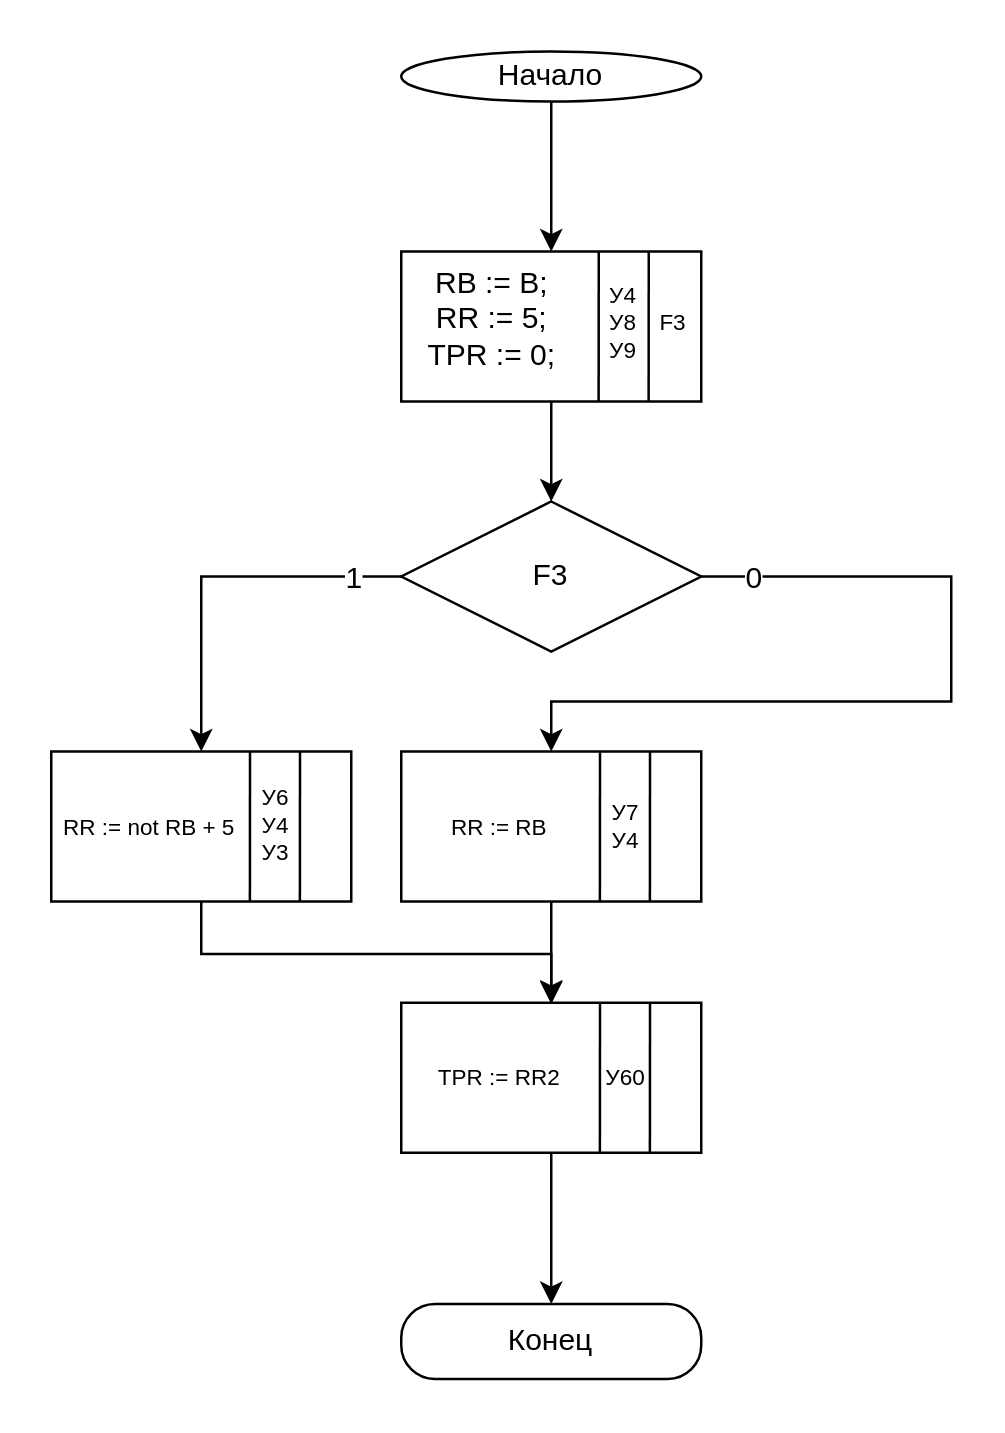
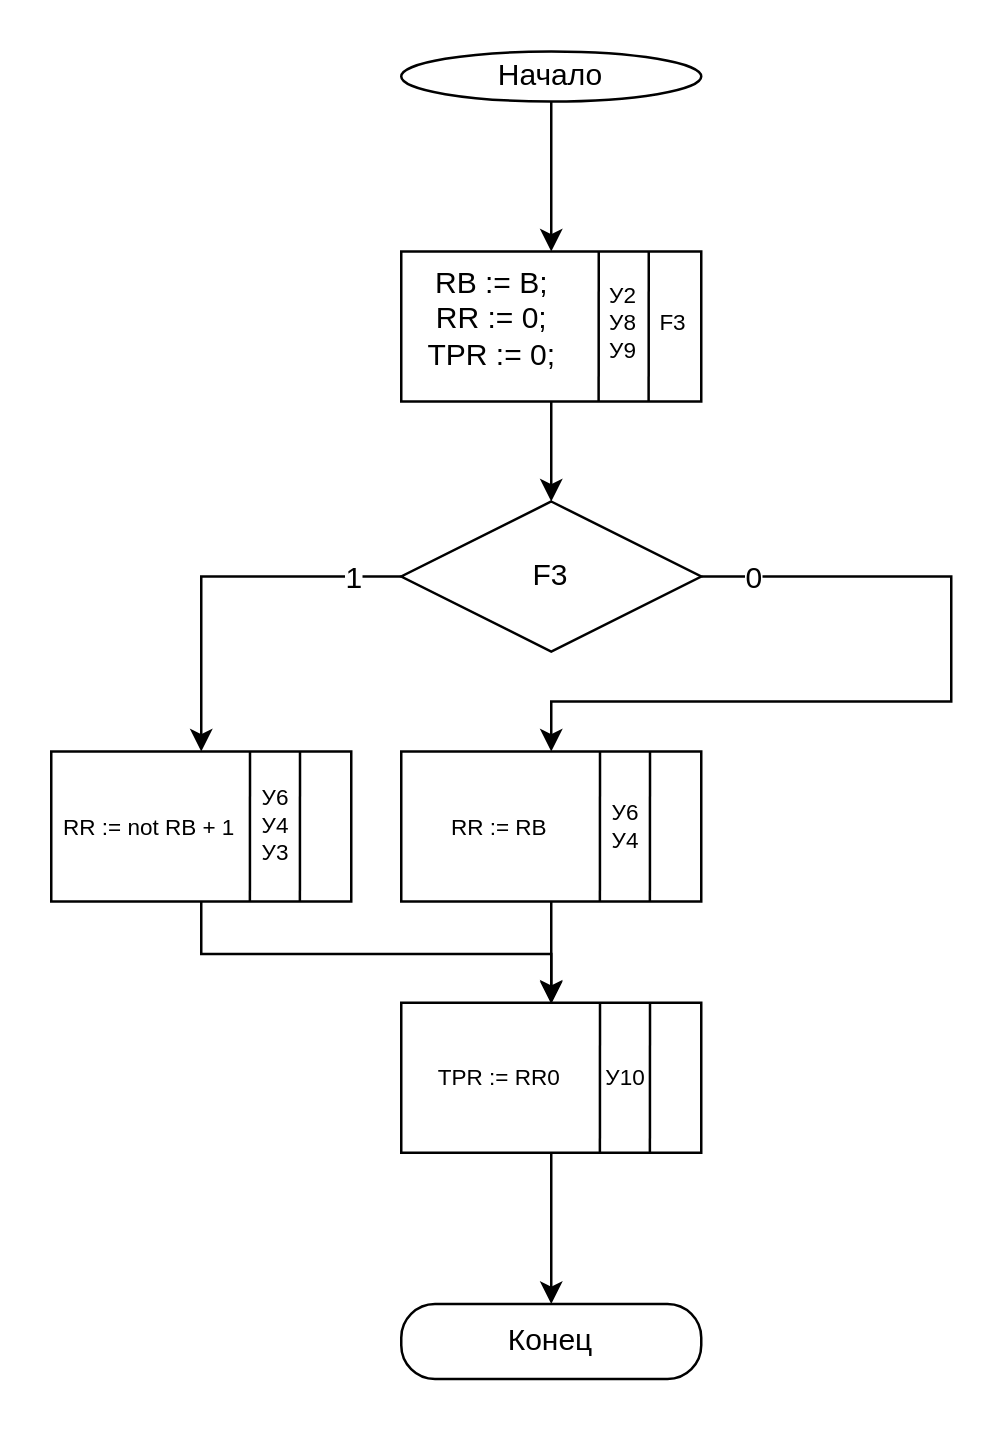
(493, 319) -> (493, 319)
(624, 324) -> (624, 324)
(626, 826) -> (626, 826)
(150, 829) -> (150, 829)
(500, 1079) -> (500, 1079)
(626, 1079) -> (626, 1079)
